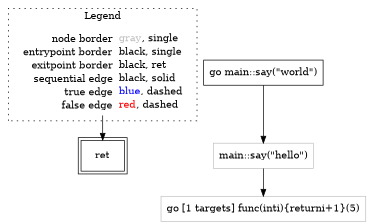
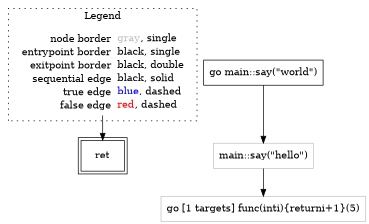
(156, 65) -> (164, 65)
